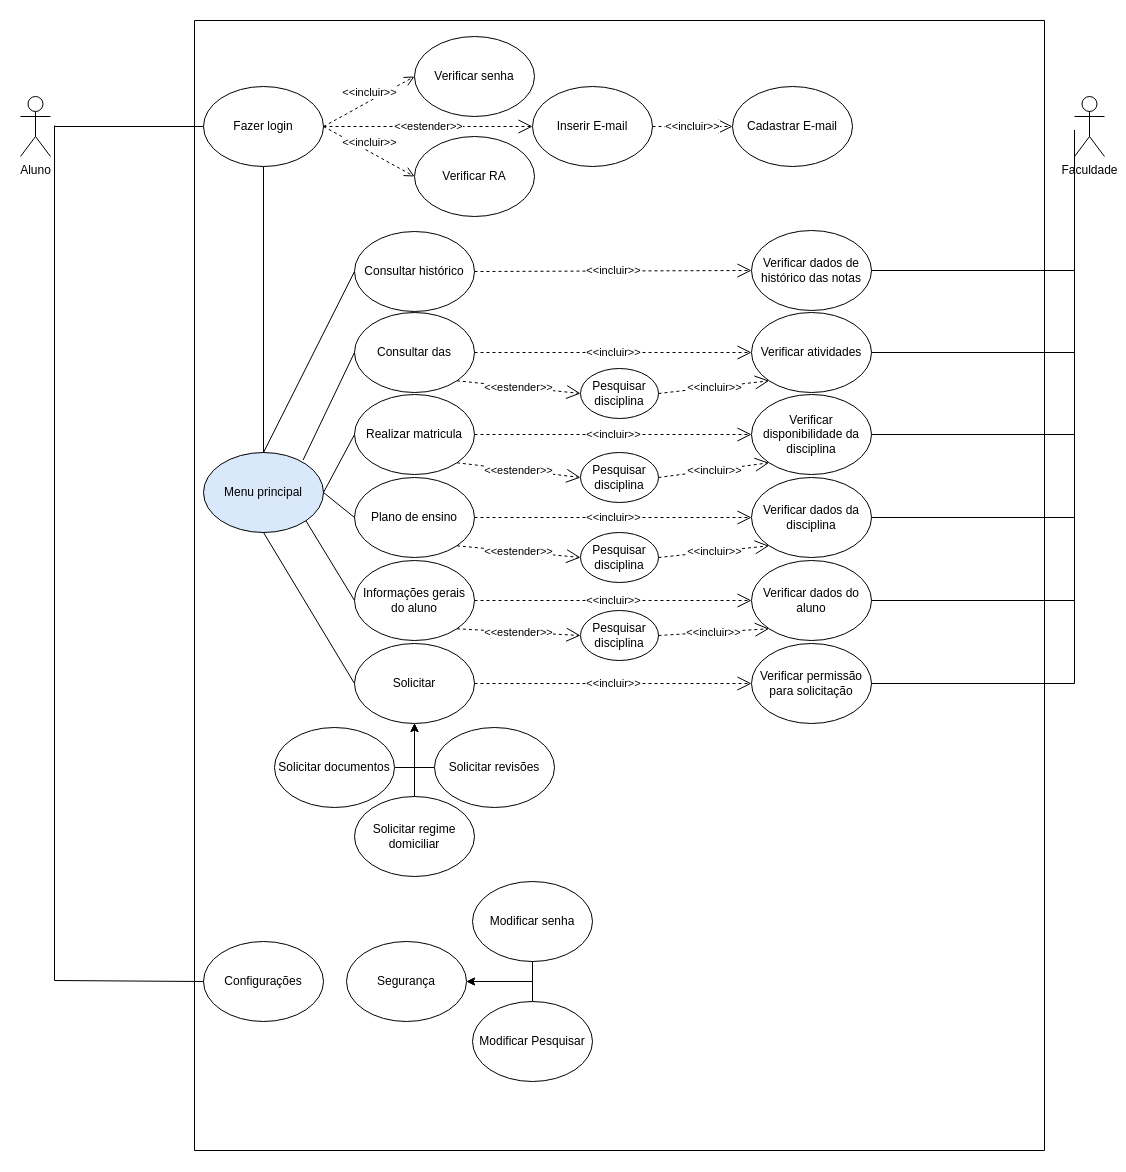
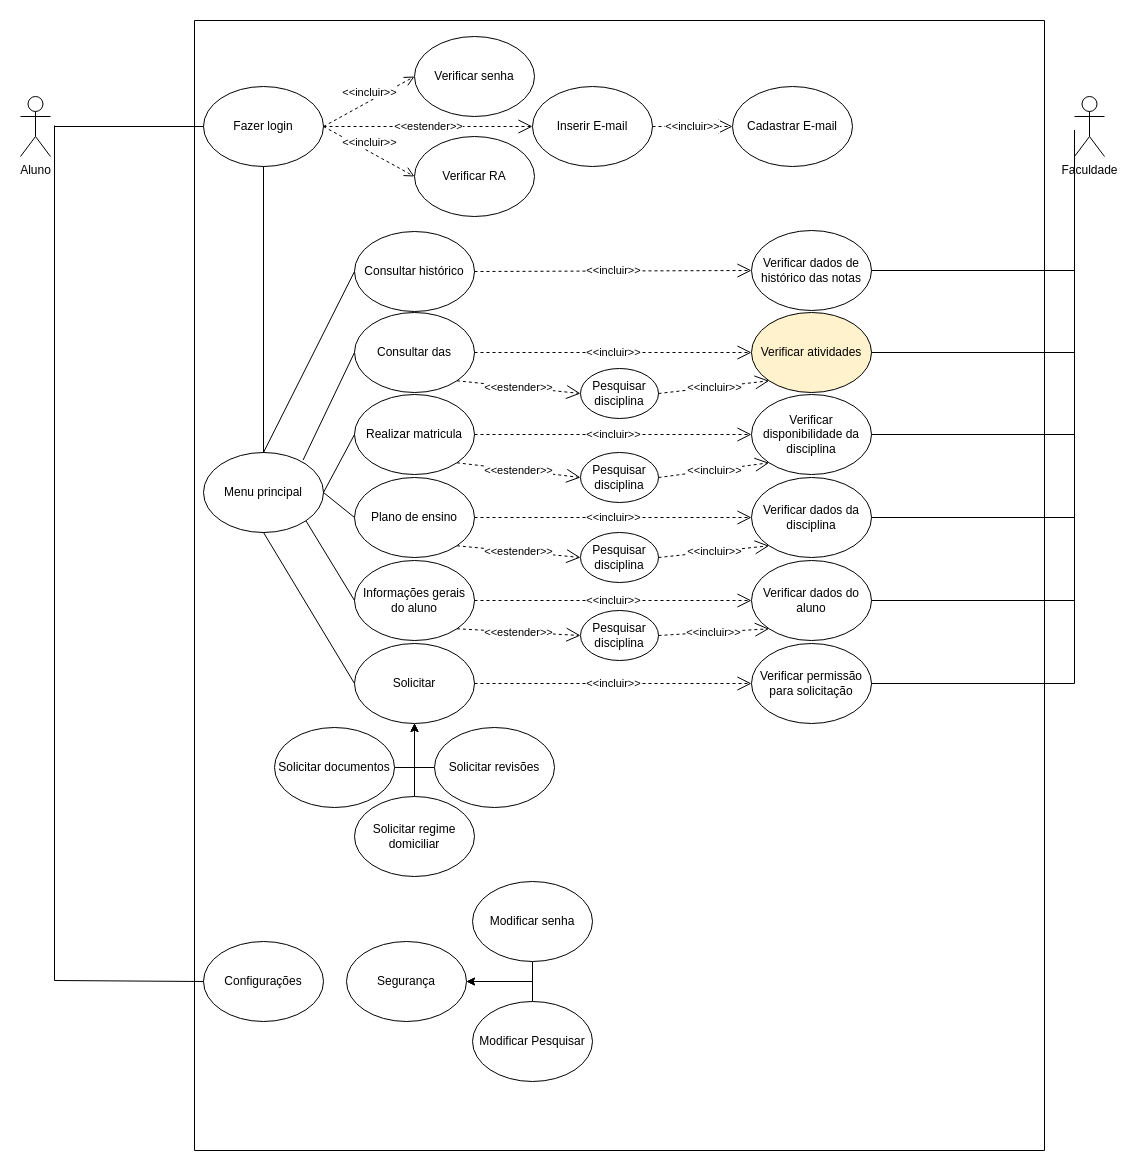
(812, 353) -> (812, 353)
(264, 493) -> (264, 493)
